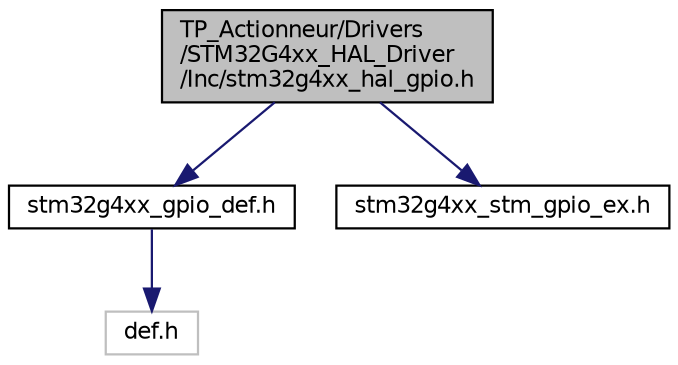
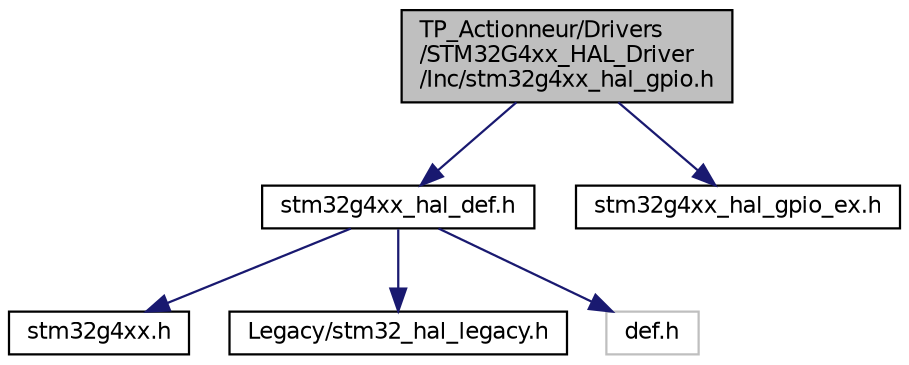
(152, 207) -> (398, 207)
(503, 207) -> (738, 207)
none -> (99, 333)
none -> (398, 333)
